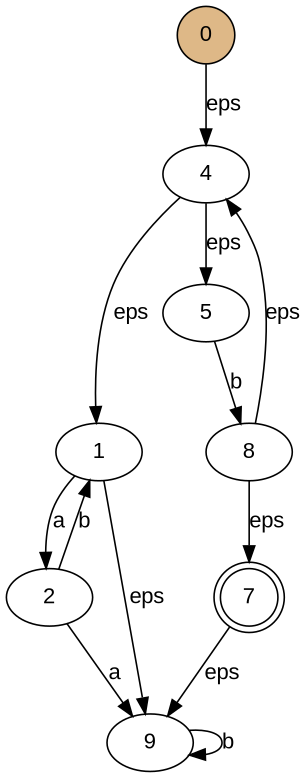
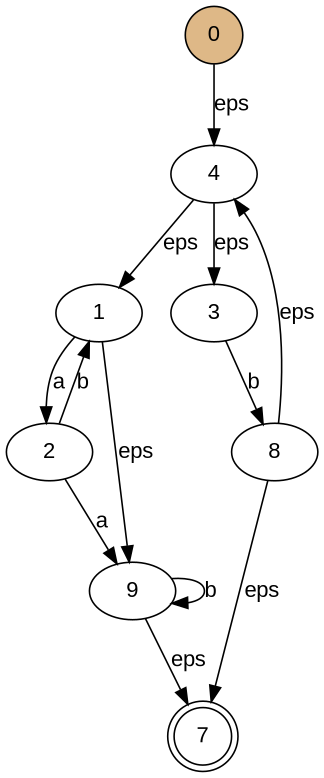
(206, 313) -> (214, 313)
(203, 665) -> (163, 654)
